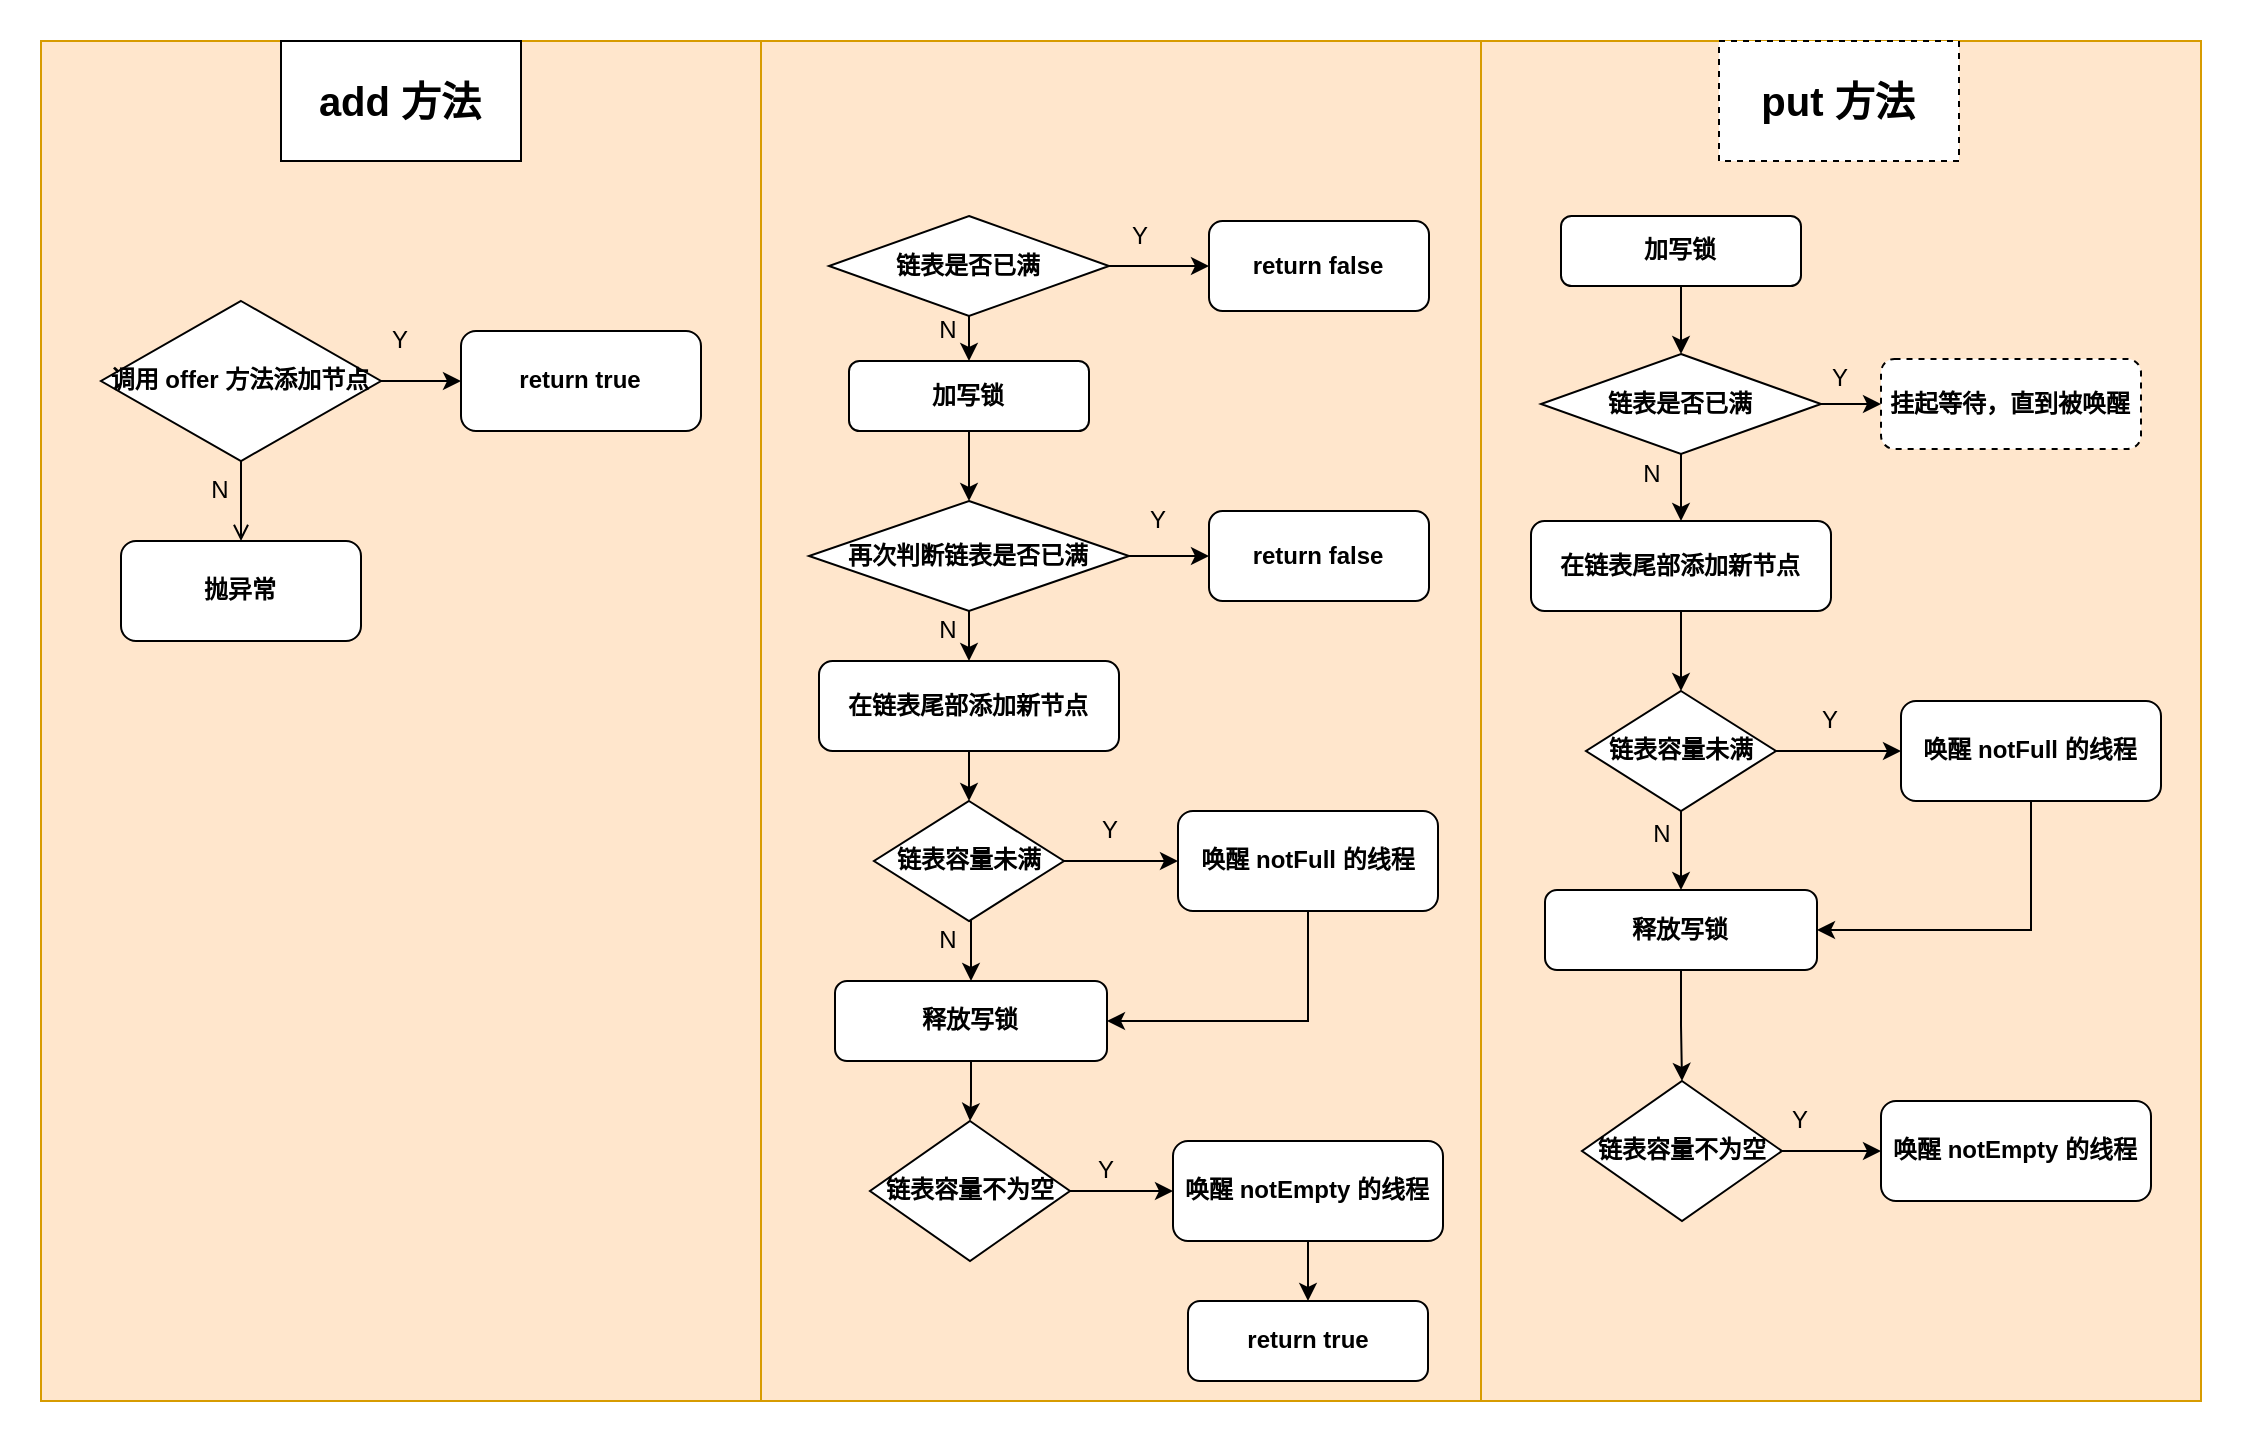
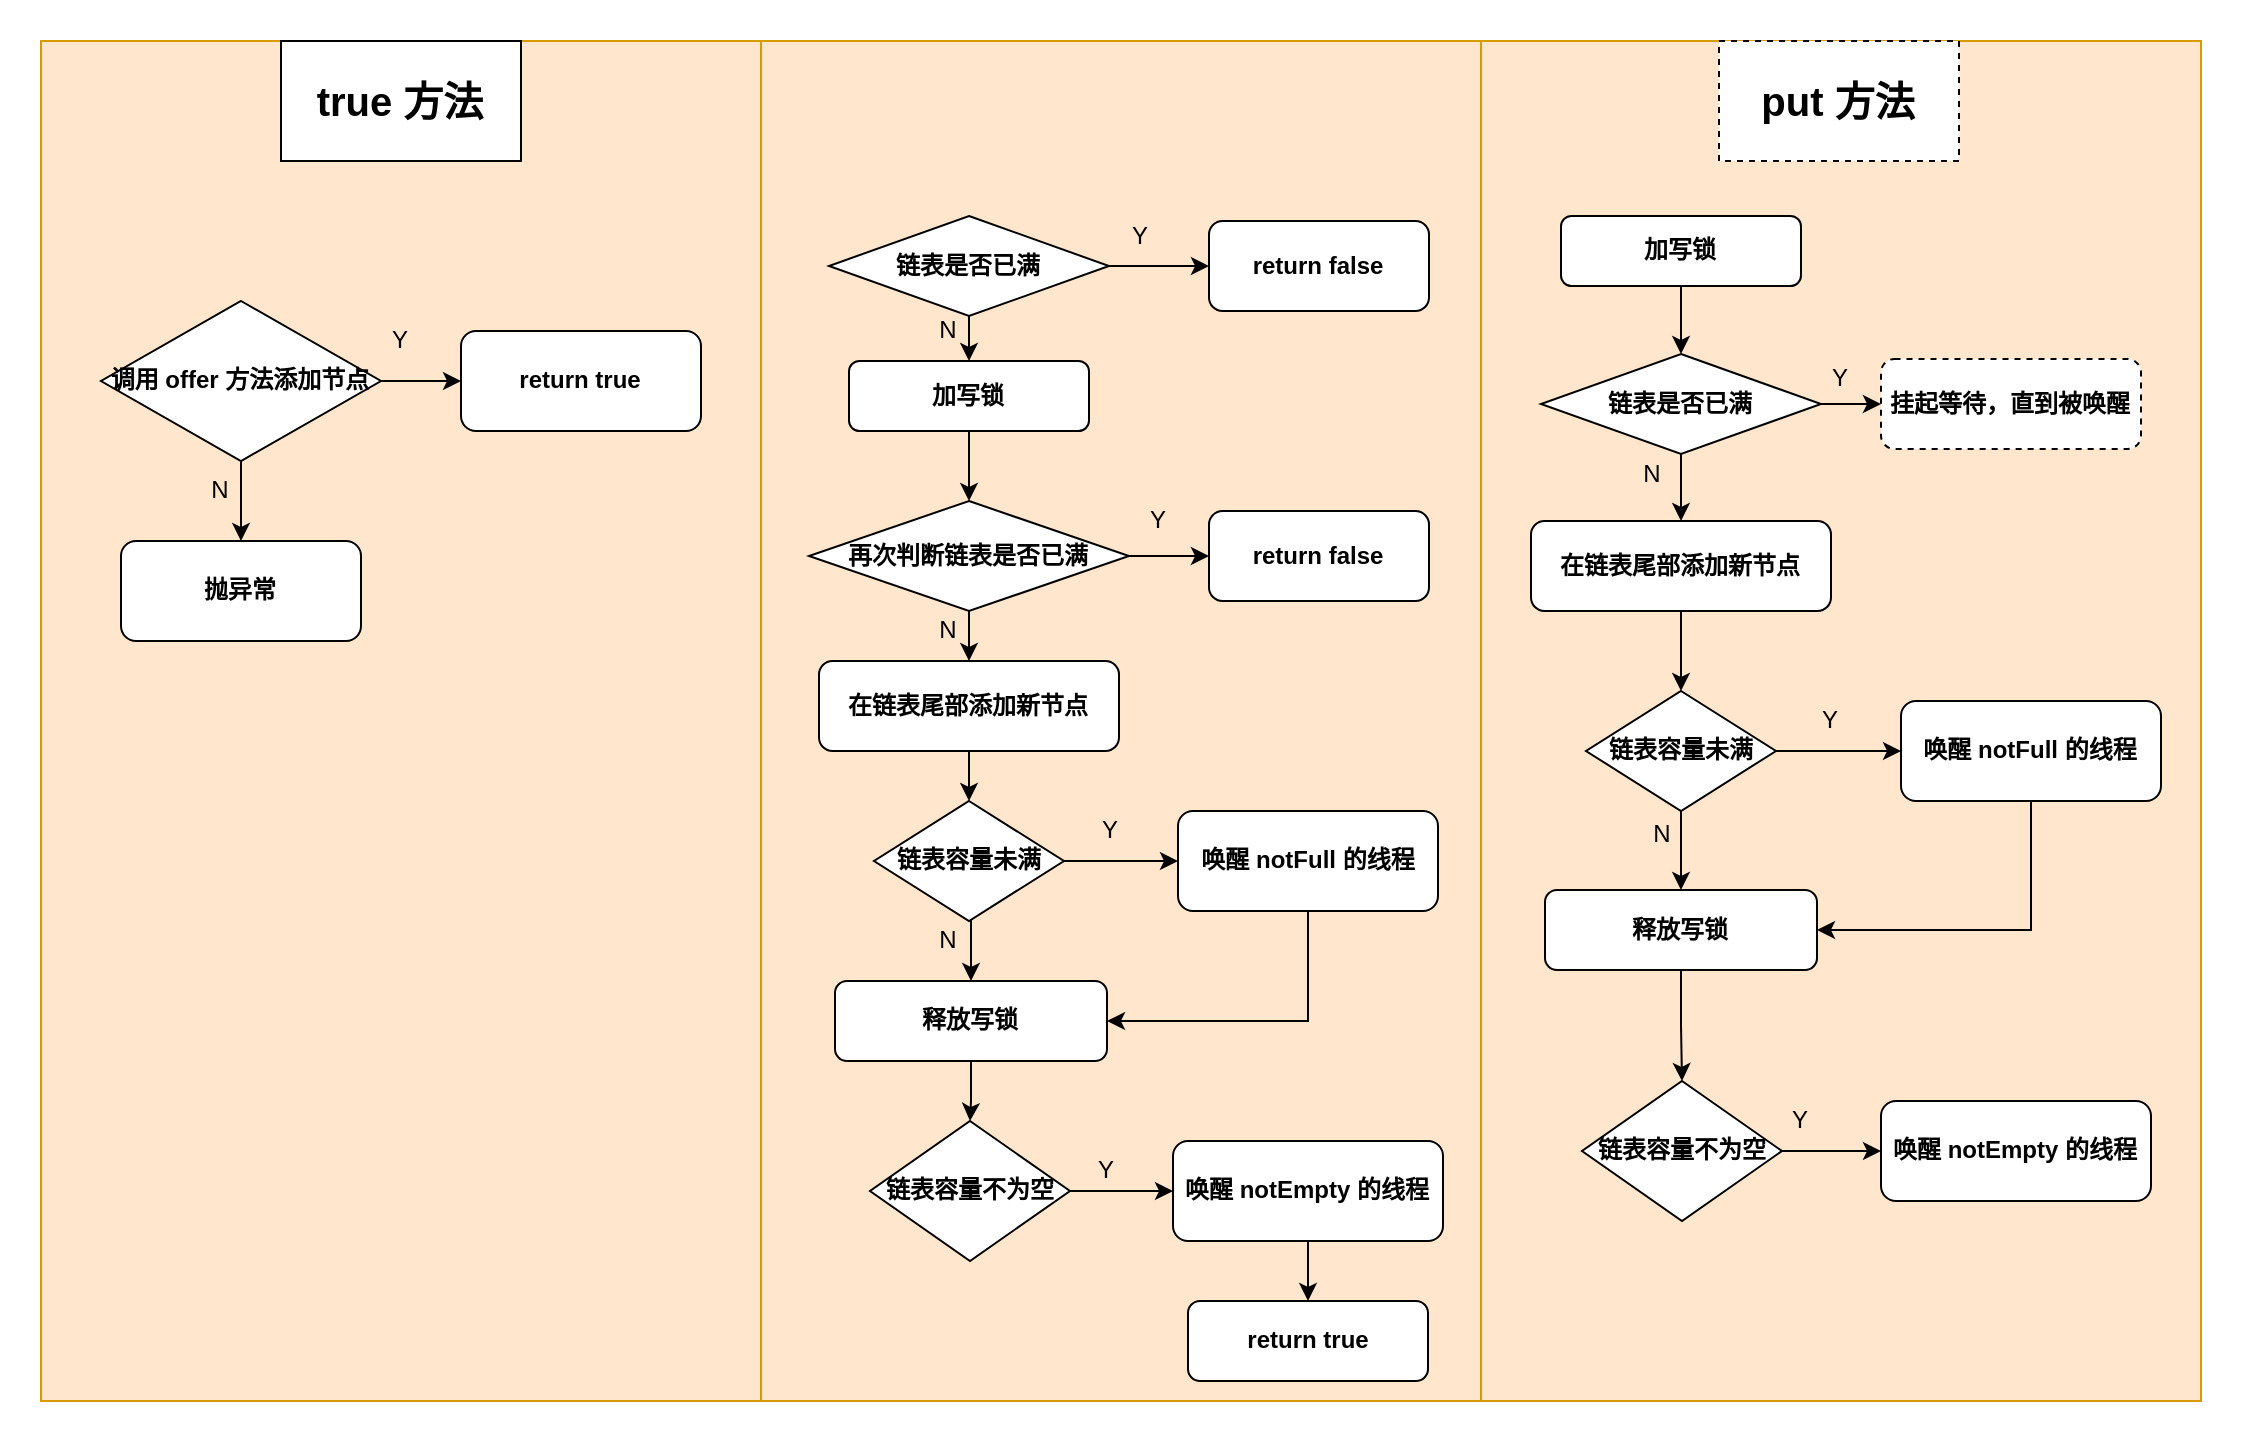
(401, 101) -> (401, 101)
(241, 528) -> (241, 526)
